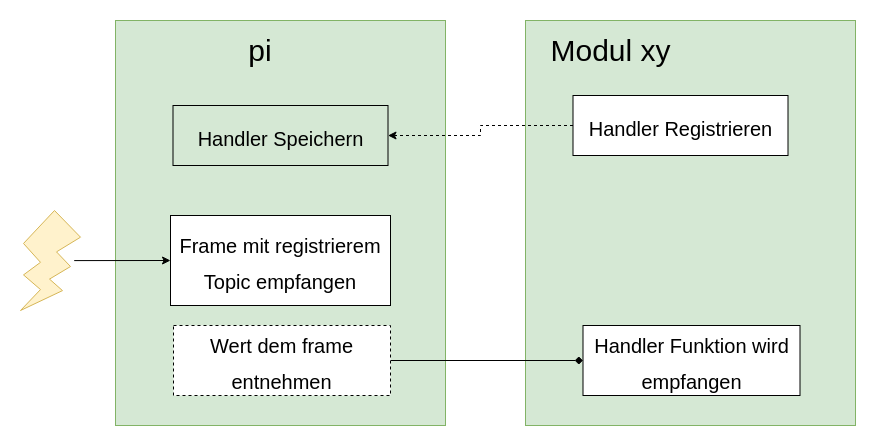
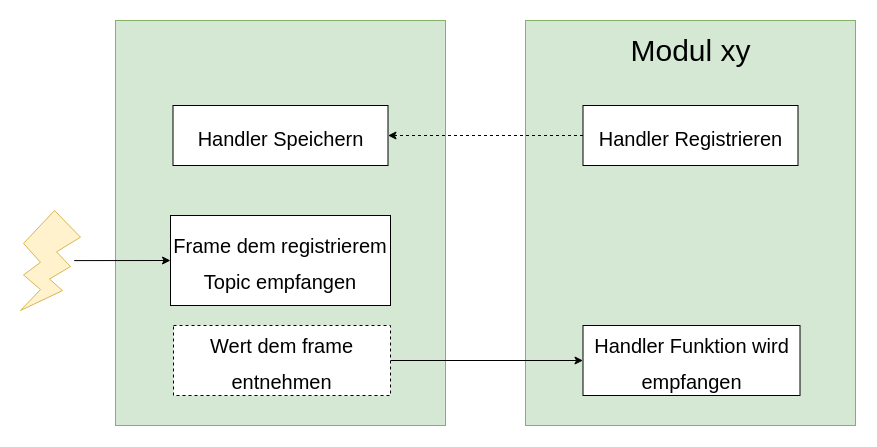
(261, 51) -> none
(611, 51) -> (691, 51)
(681, 126) -> (691, 136)
(281, 136) -> (281, 136)
(281, 261) -> (281, 261)
(574, 361) -> (575, 361)
